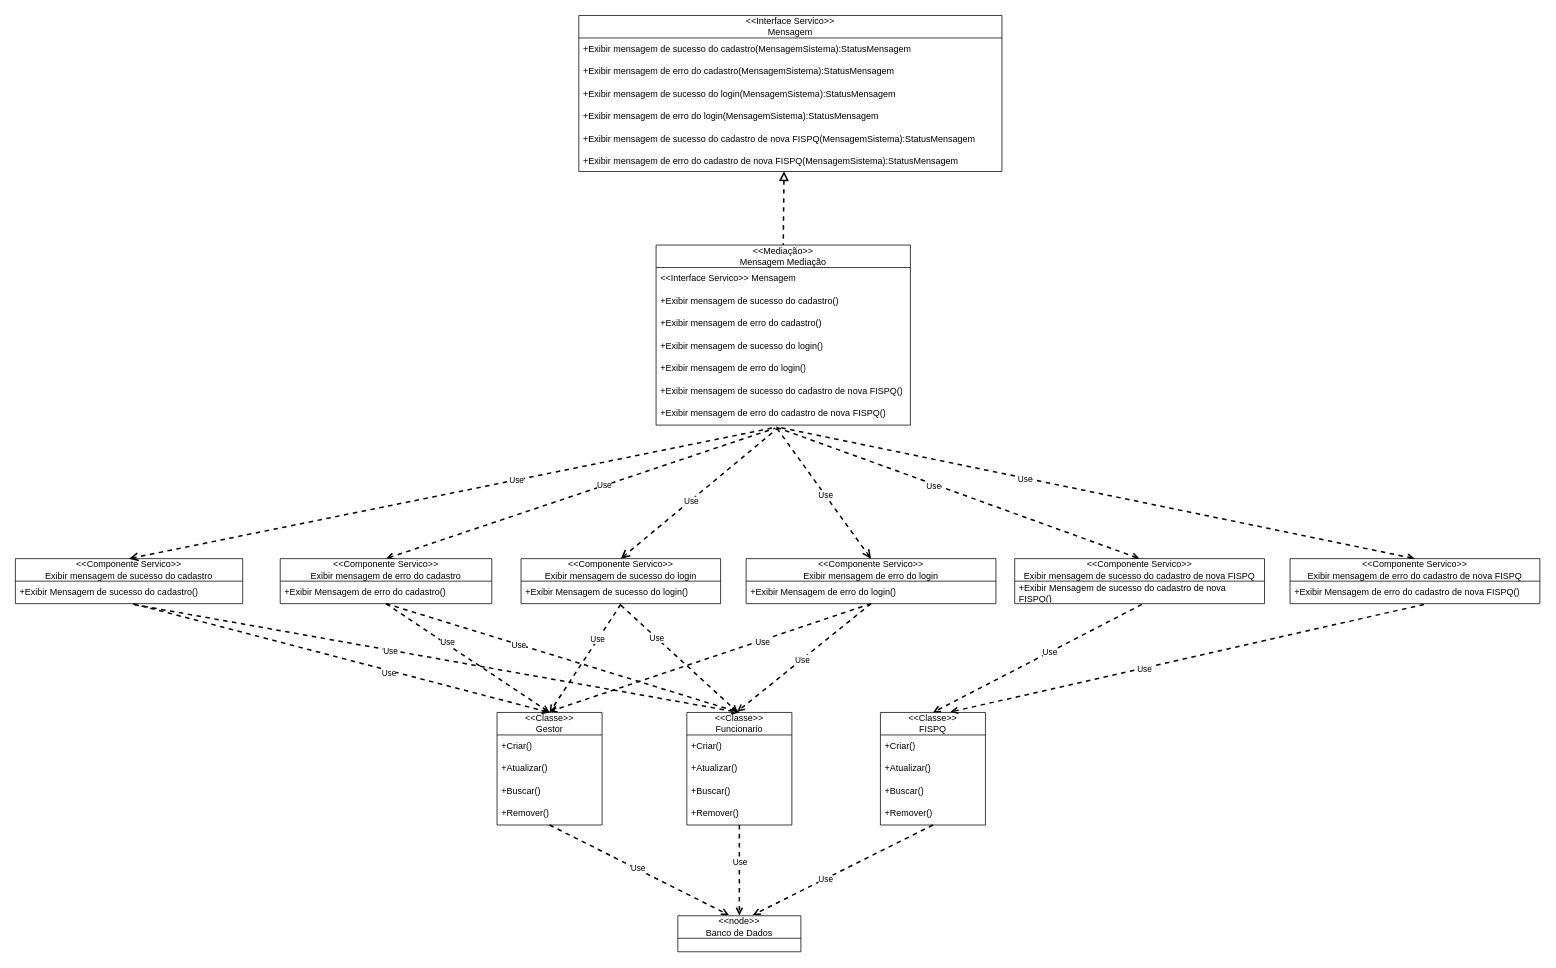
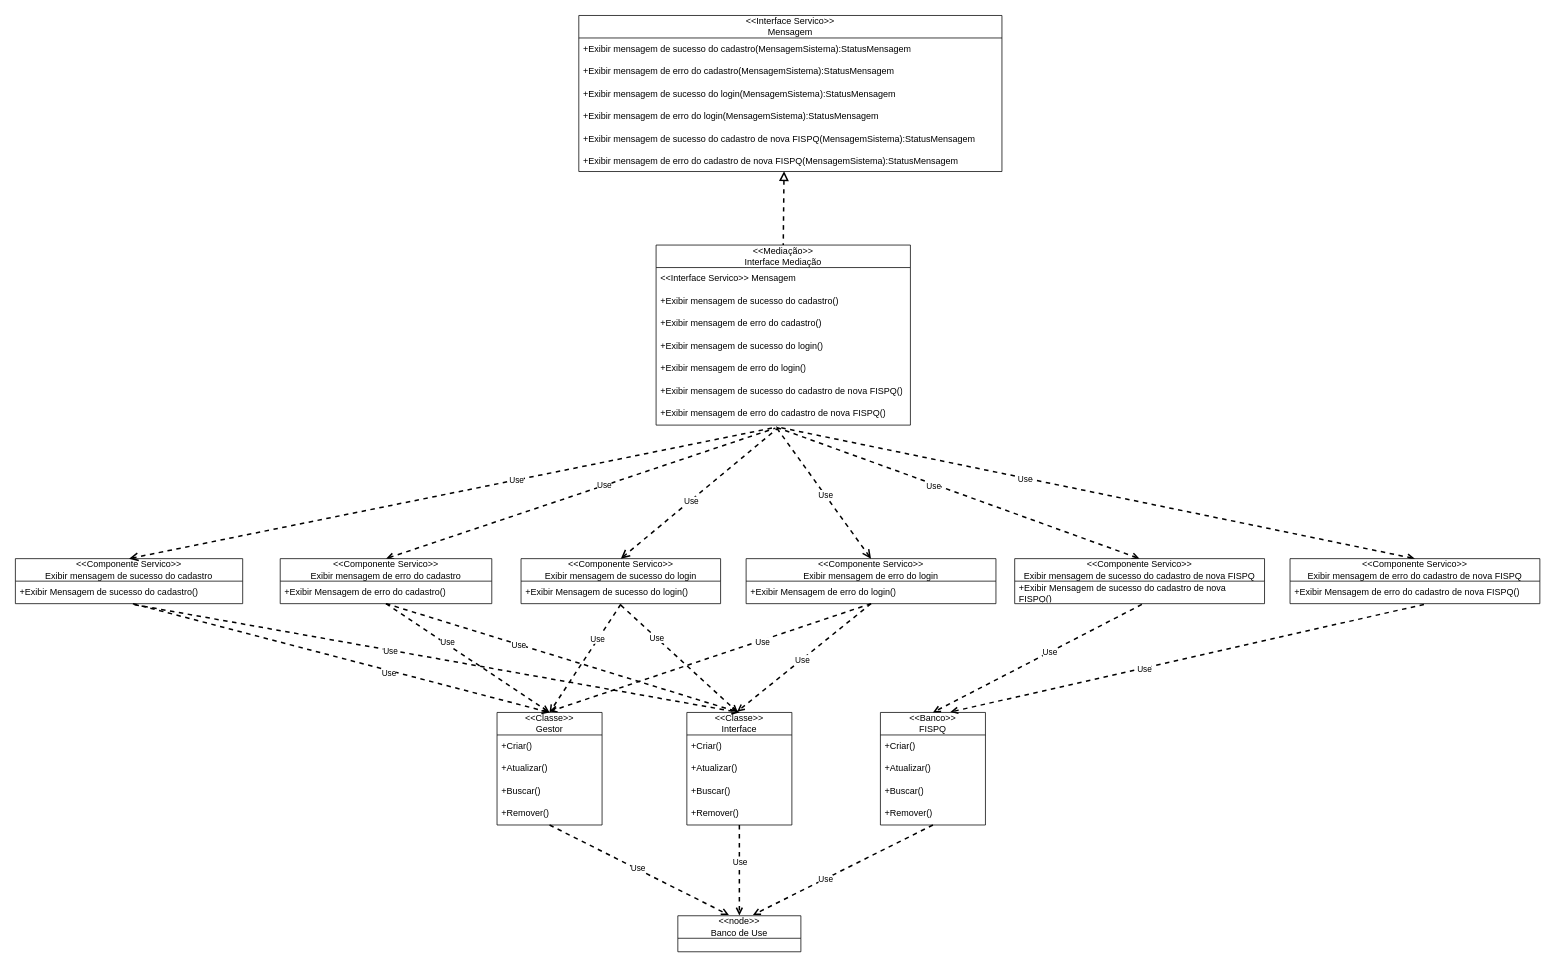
(783, 256) -> (783, 256)
(739, 723) -> (739, 723)
(933, 723) -> (933, 723)
(739, 927) -> (739, 927)
